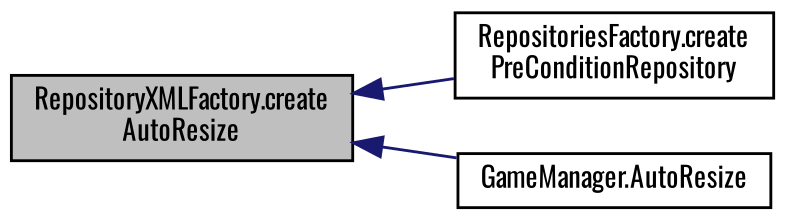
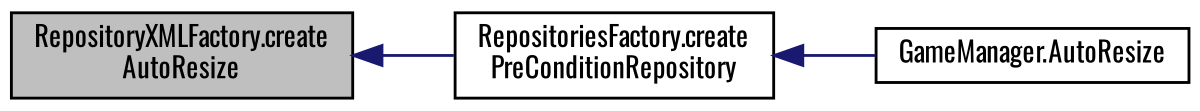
(419, 152) -> (840, 55)
